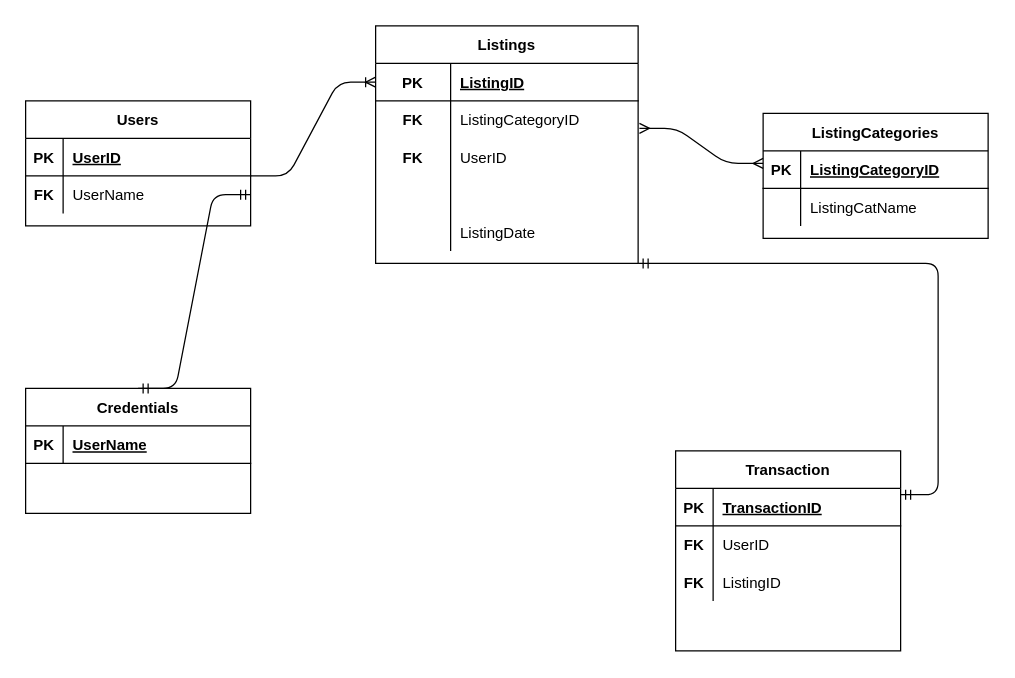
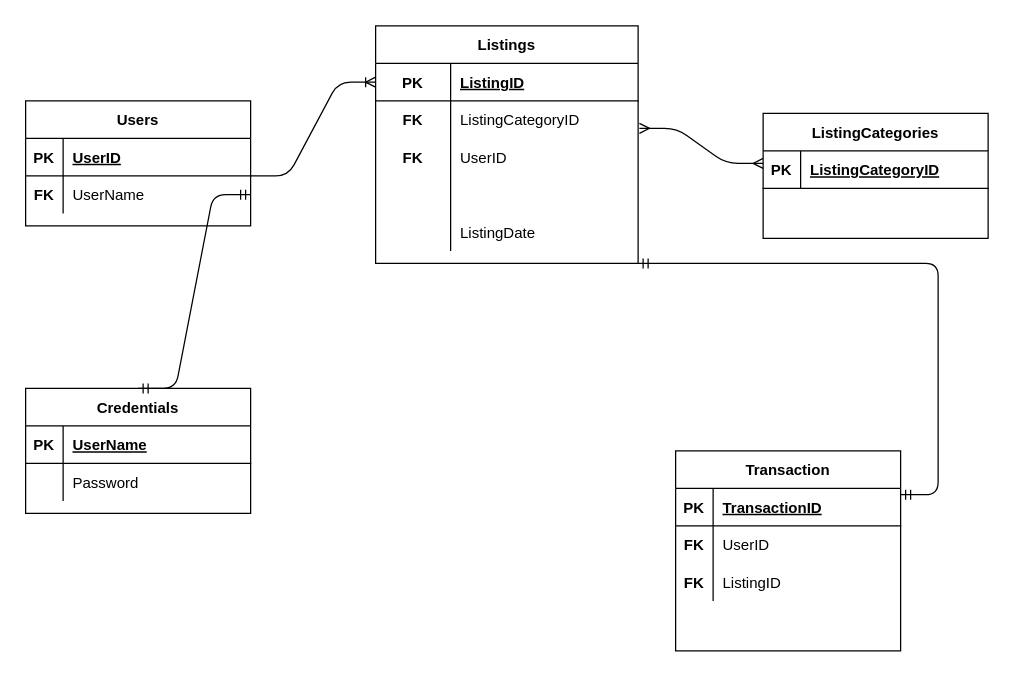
(894, 207) -> none
none -> (157, 482)
